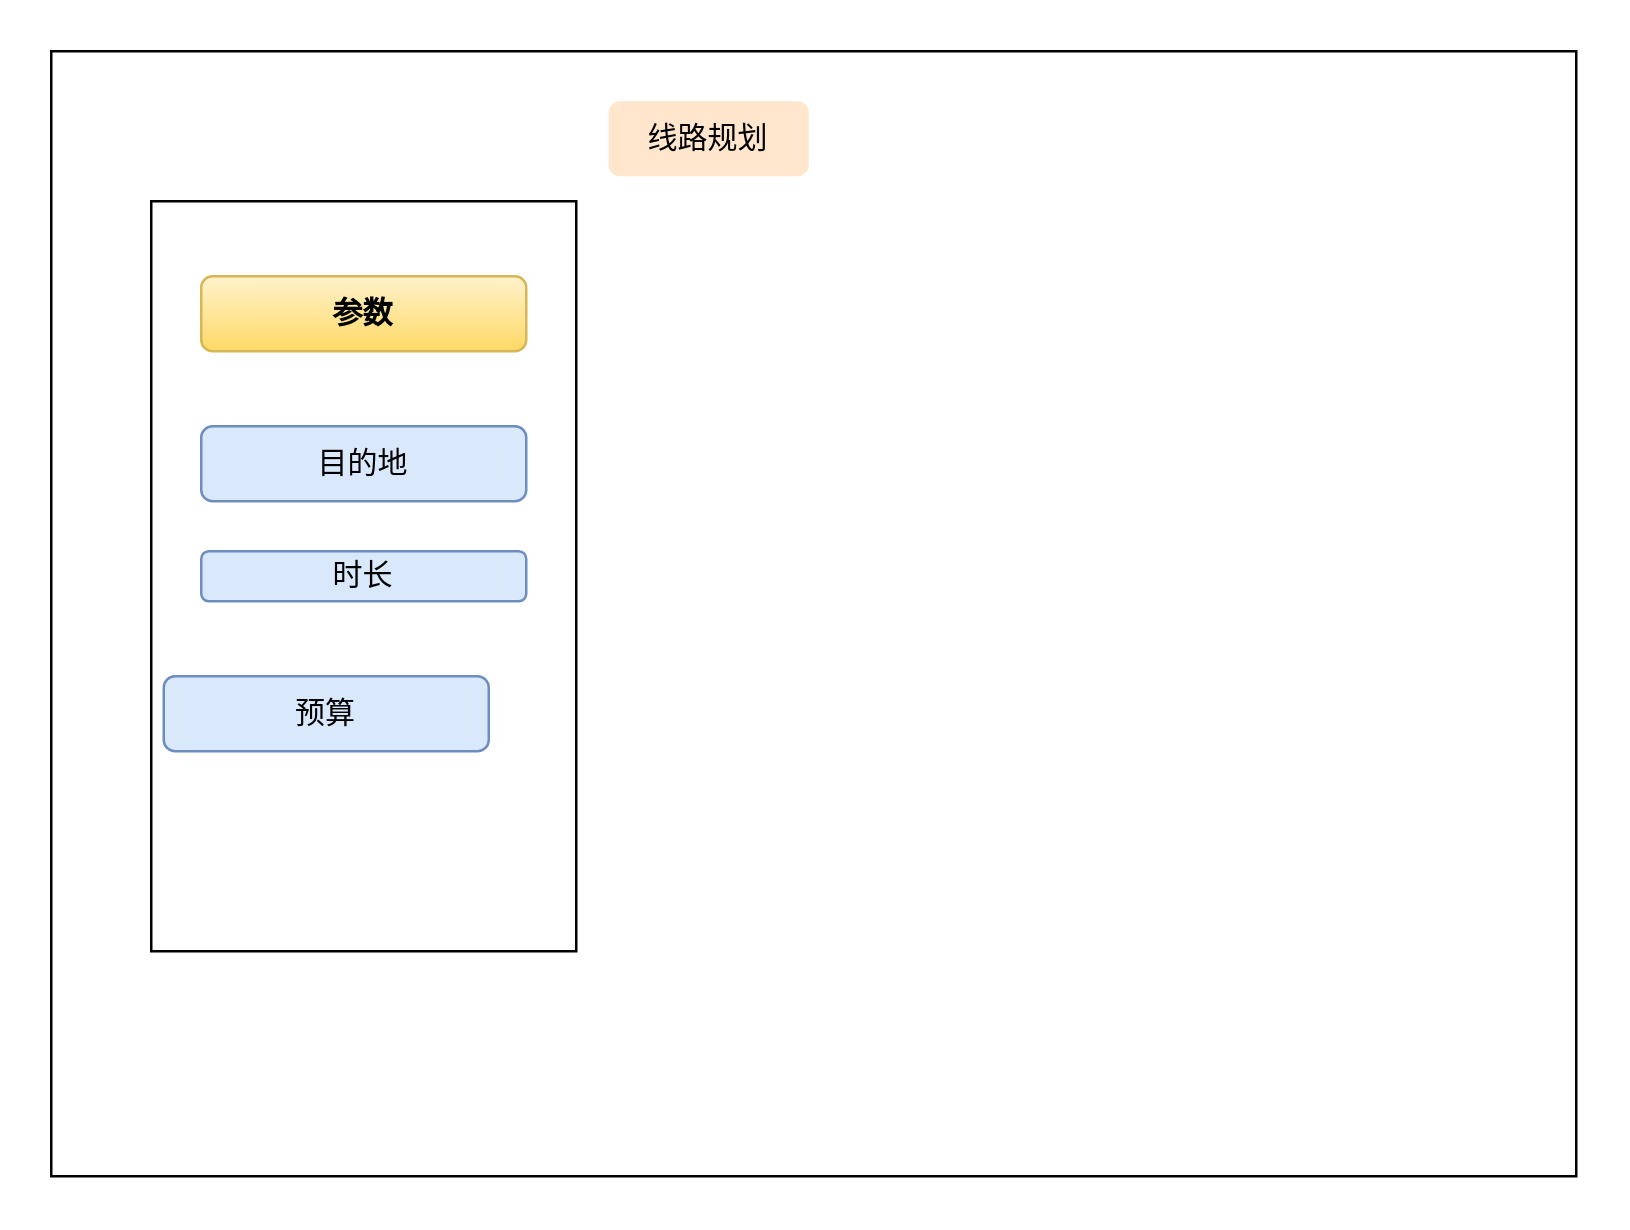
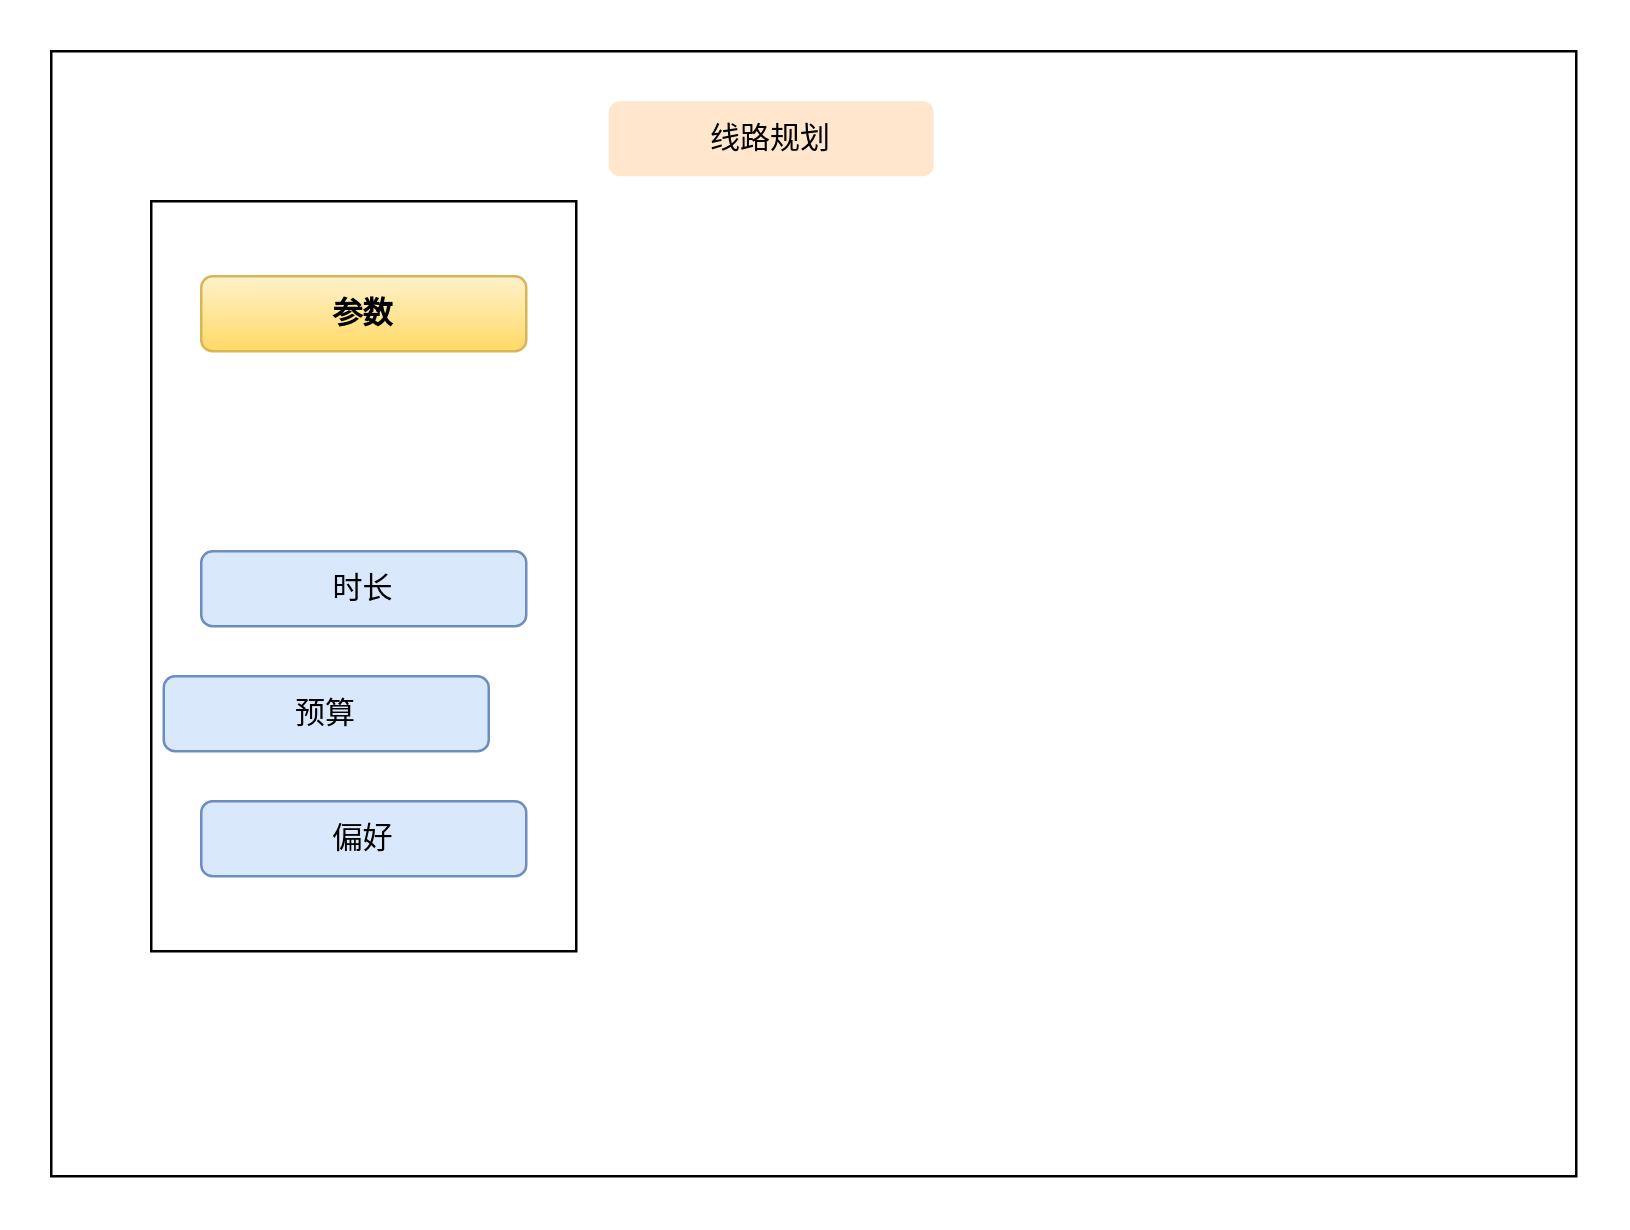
(709, 139) -> (771, 139)
(364, 464) -> none
(364, 576) -> (364, 589)
none -> (364, 839)
